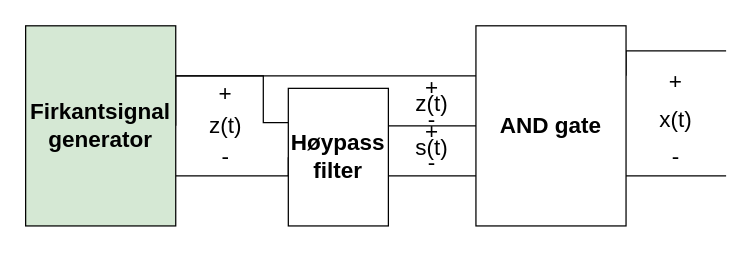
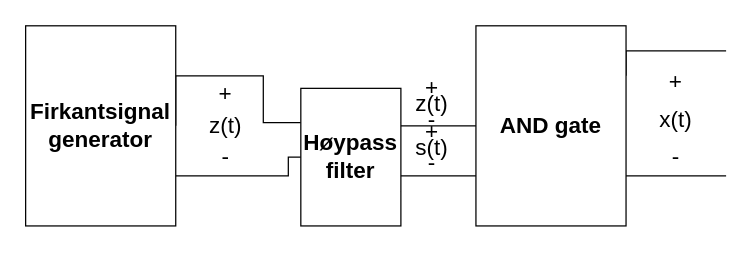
(371, 76) -> none
(101, 126) -> (101, 126)
(338, 157) -> (351, 157)
